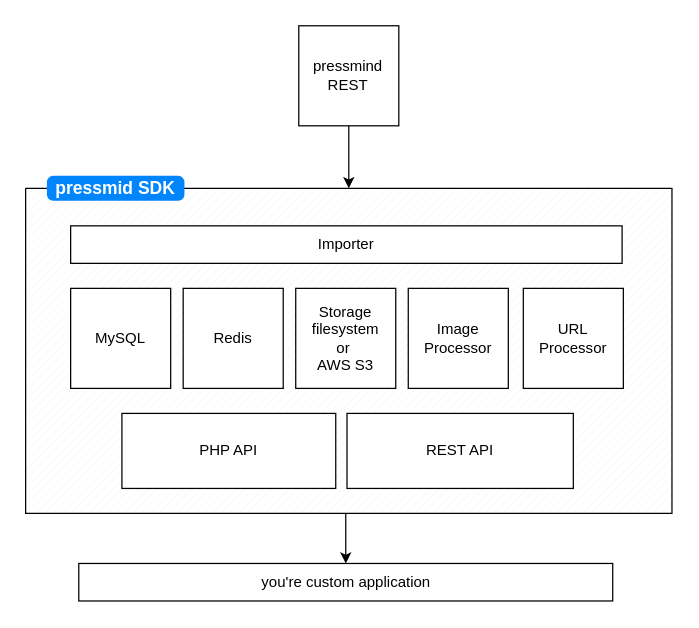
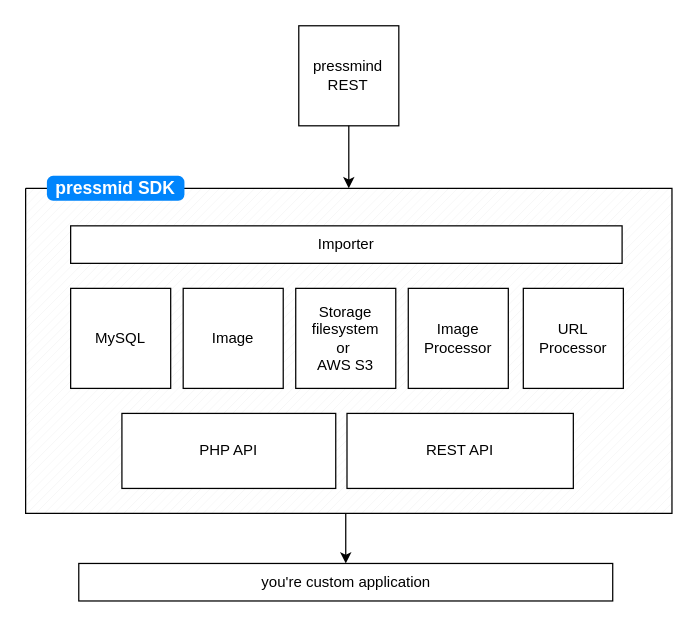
(233, 338) -> (233, 338)
